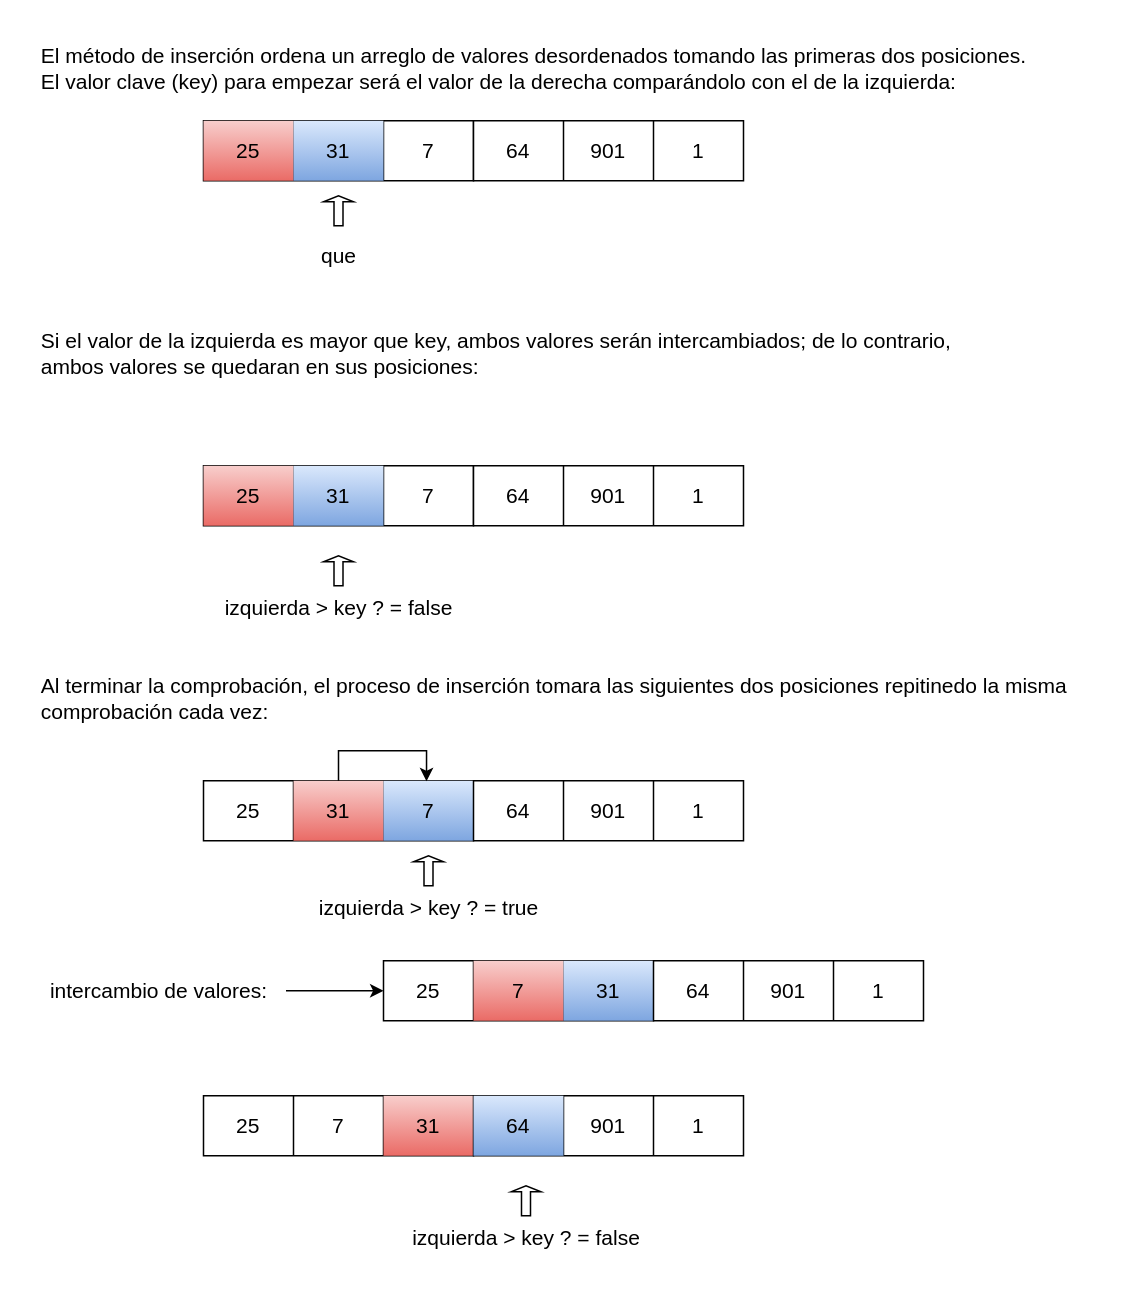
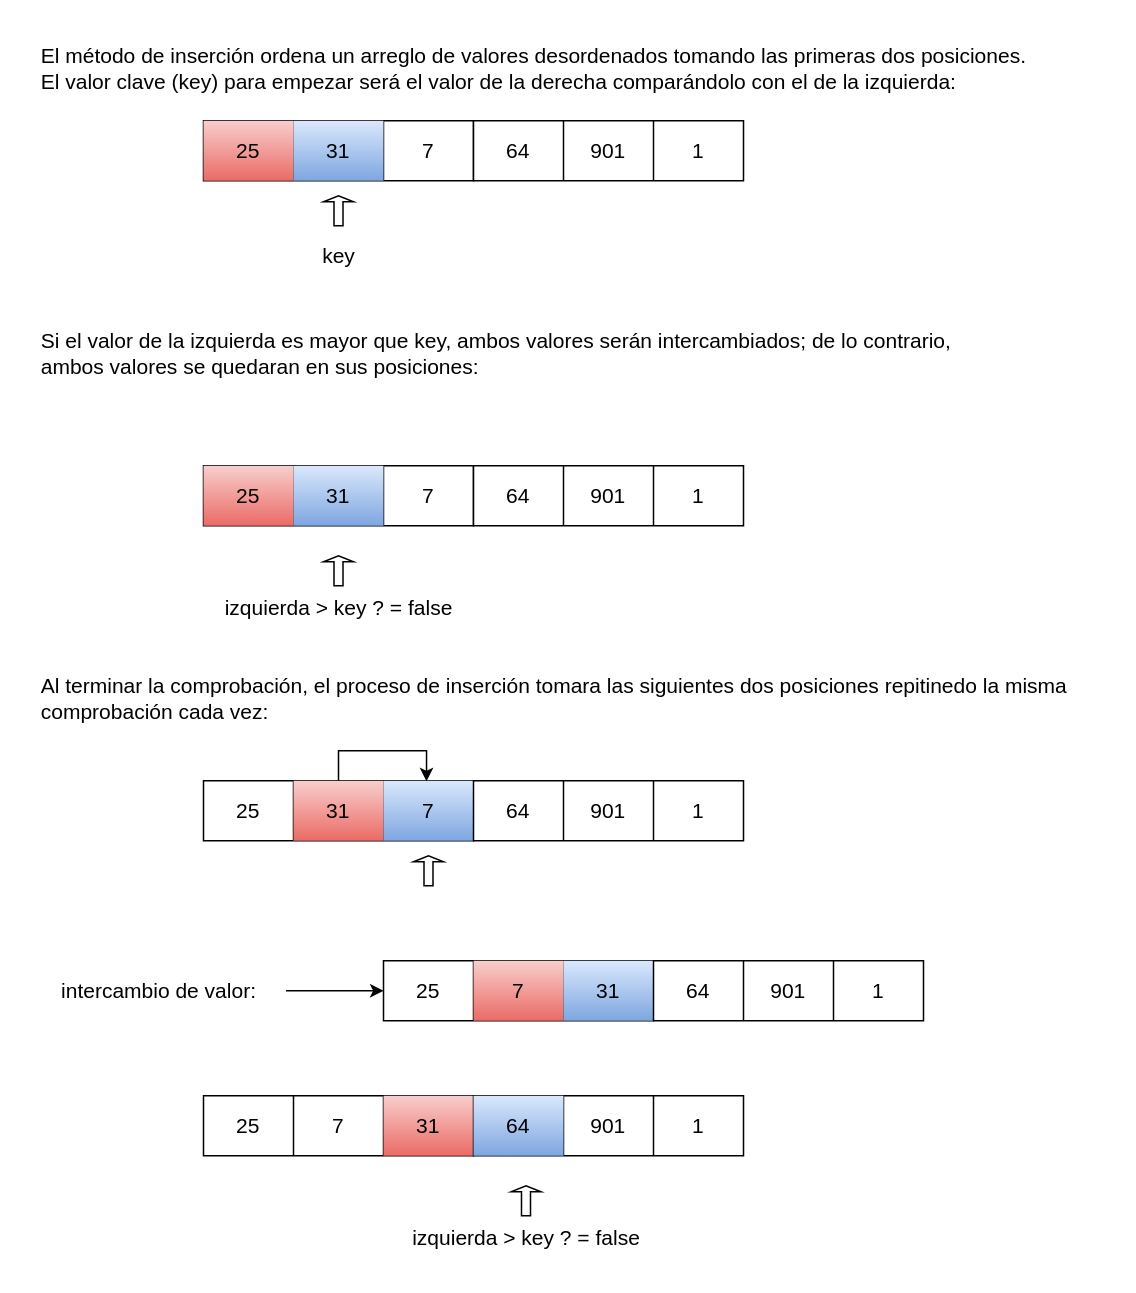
(339, 256) -> (339, 256)
(428, 908) -> none
(159, 991) -> (159, 991)
